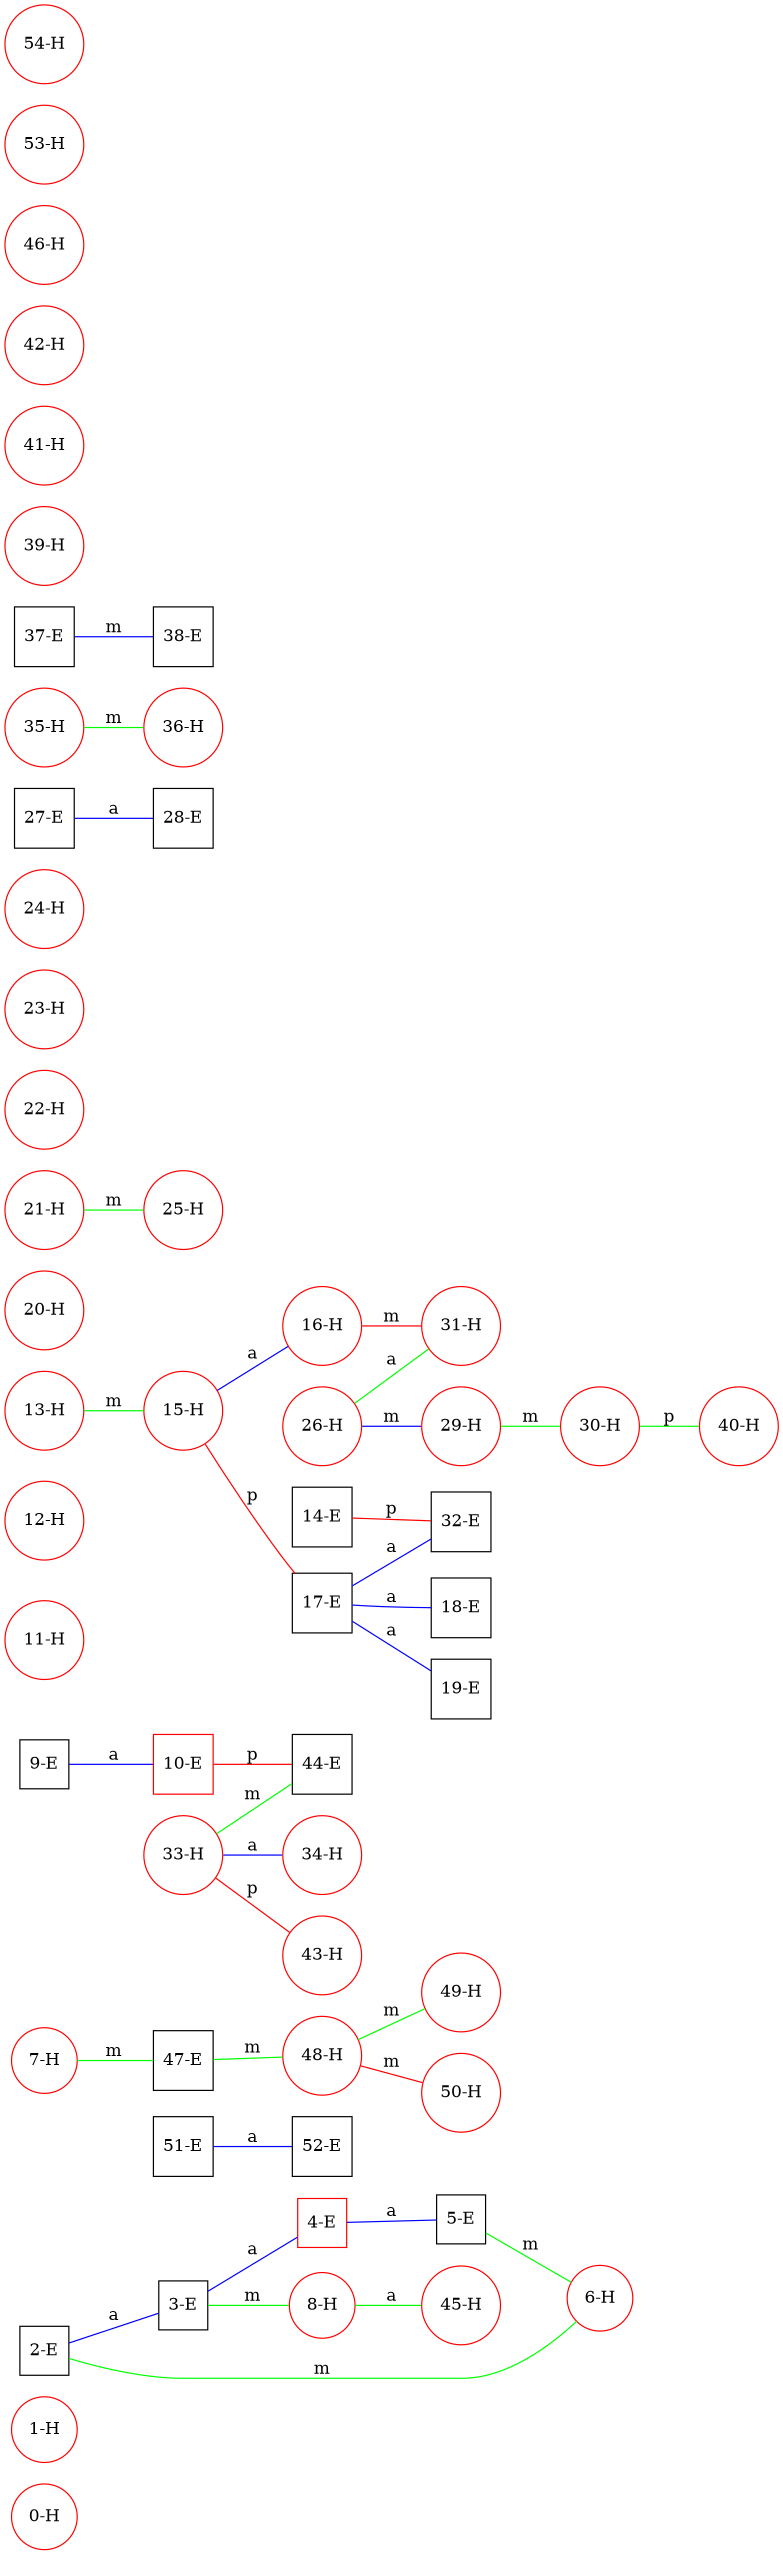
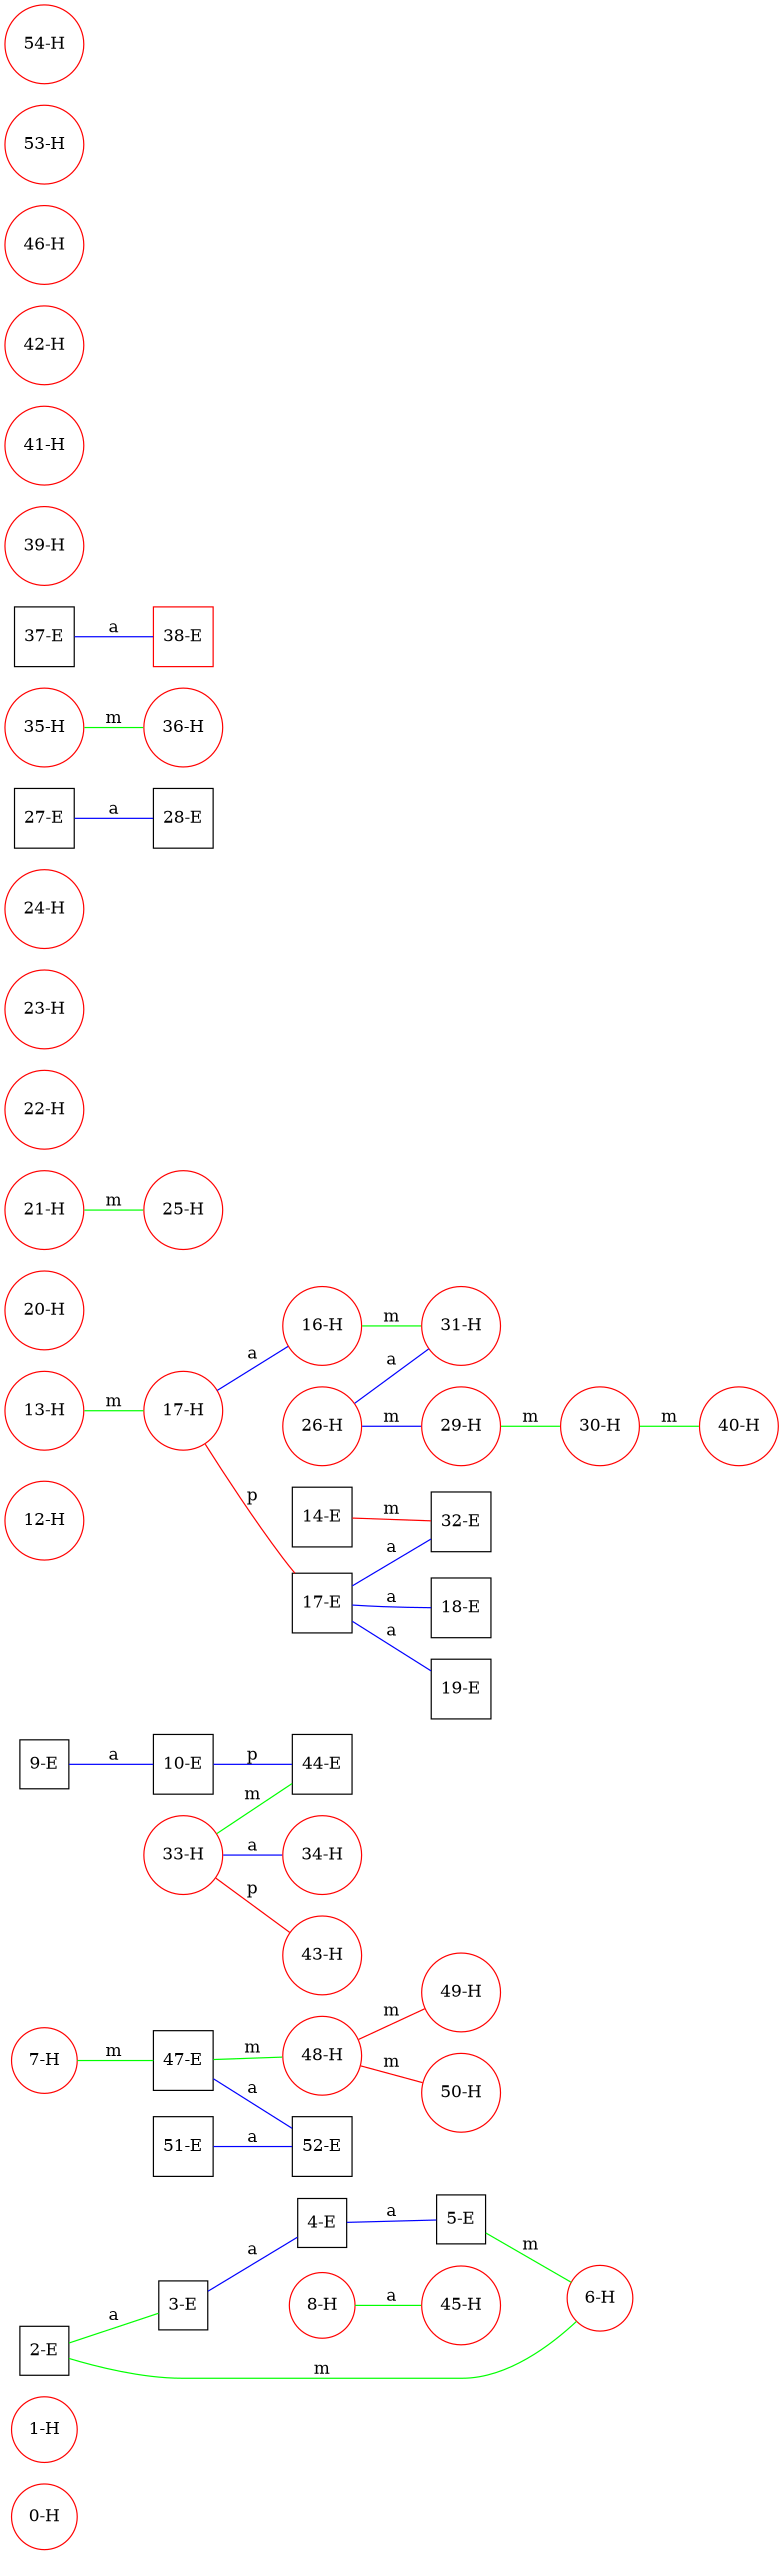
(114, 628) -> (114, 628)
(183, 637) -> (183, 637)
(392, 1326) -> (392, 1326)
(392, 1376) -> (392, 1376)
(183, 1411) -> (183, 1411)
(669, 1417) -> (669, 1417)
(392, 1509) -> (392, 1509)
(44, 1640) -> none
(183, 1764) -> (183, 1764)
(253, 1764) -> (253, 1764)
(392, 2024) -> (392, 2024)
none -> (253, 2104)
(322, 2223) -> (322, 2223)
(249, 2305) -> none
(114, 2328) -> (114, 2328)
